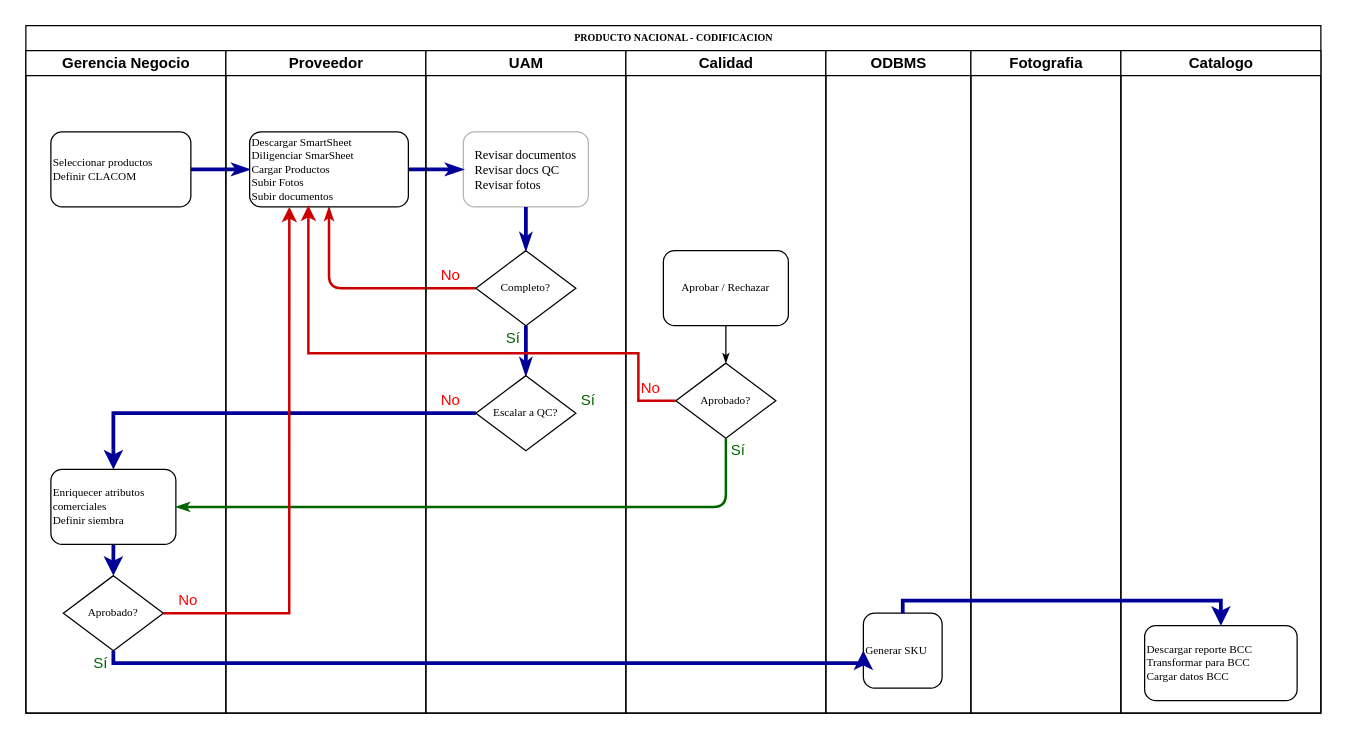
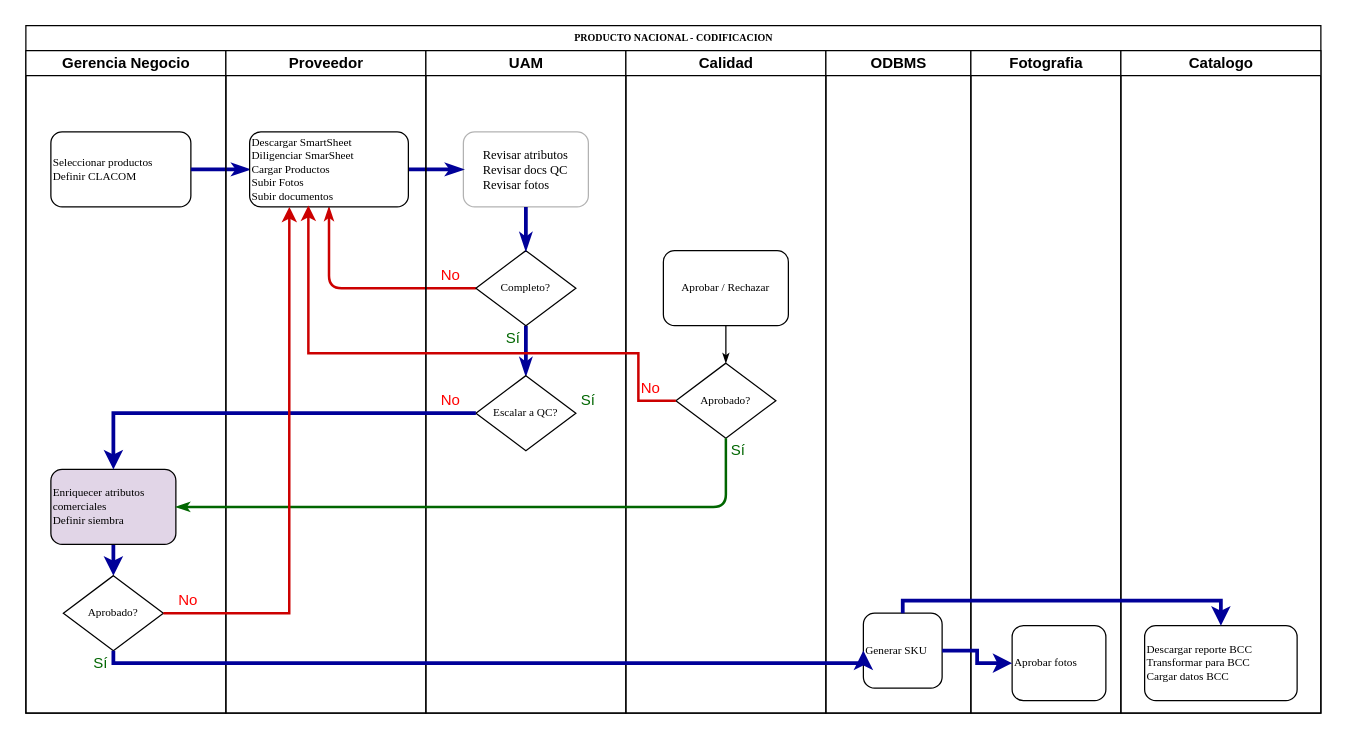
(526, 169) -> (526, 169)
(113, 507) -> (113, 507)
none -> (976, 651)
none -> (1059, 663)
